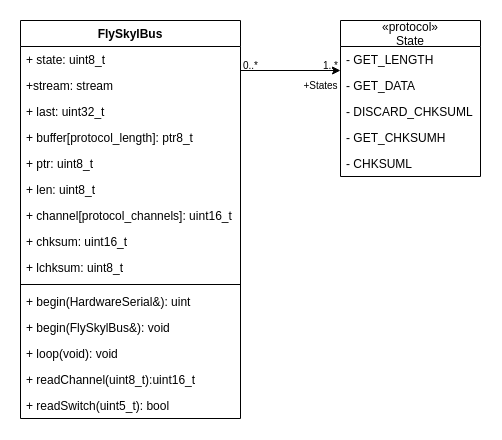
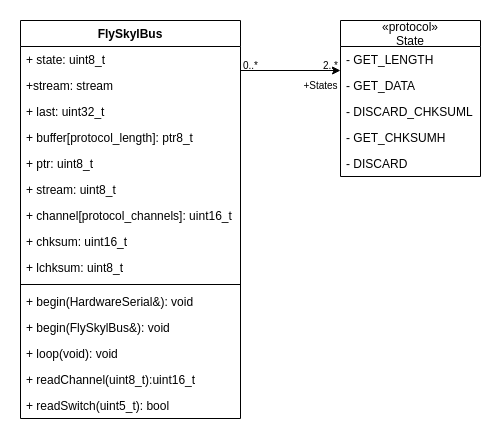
(331, 66) -> (331, 66)
(375, 164) -> (375, 164)
(65, 190) -> (77, 190)
(116, 302) -> (116, 302)
